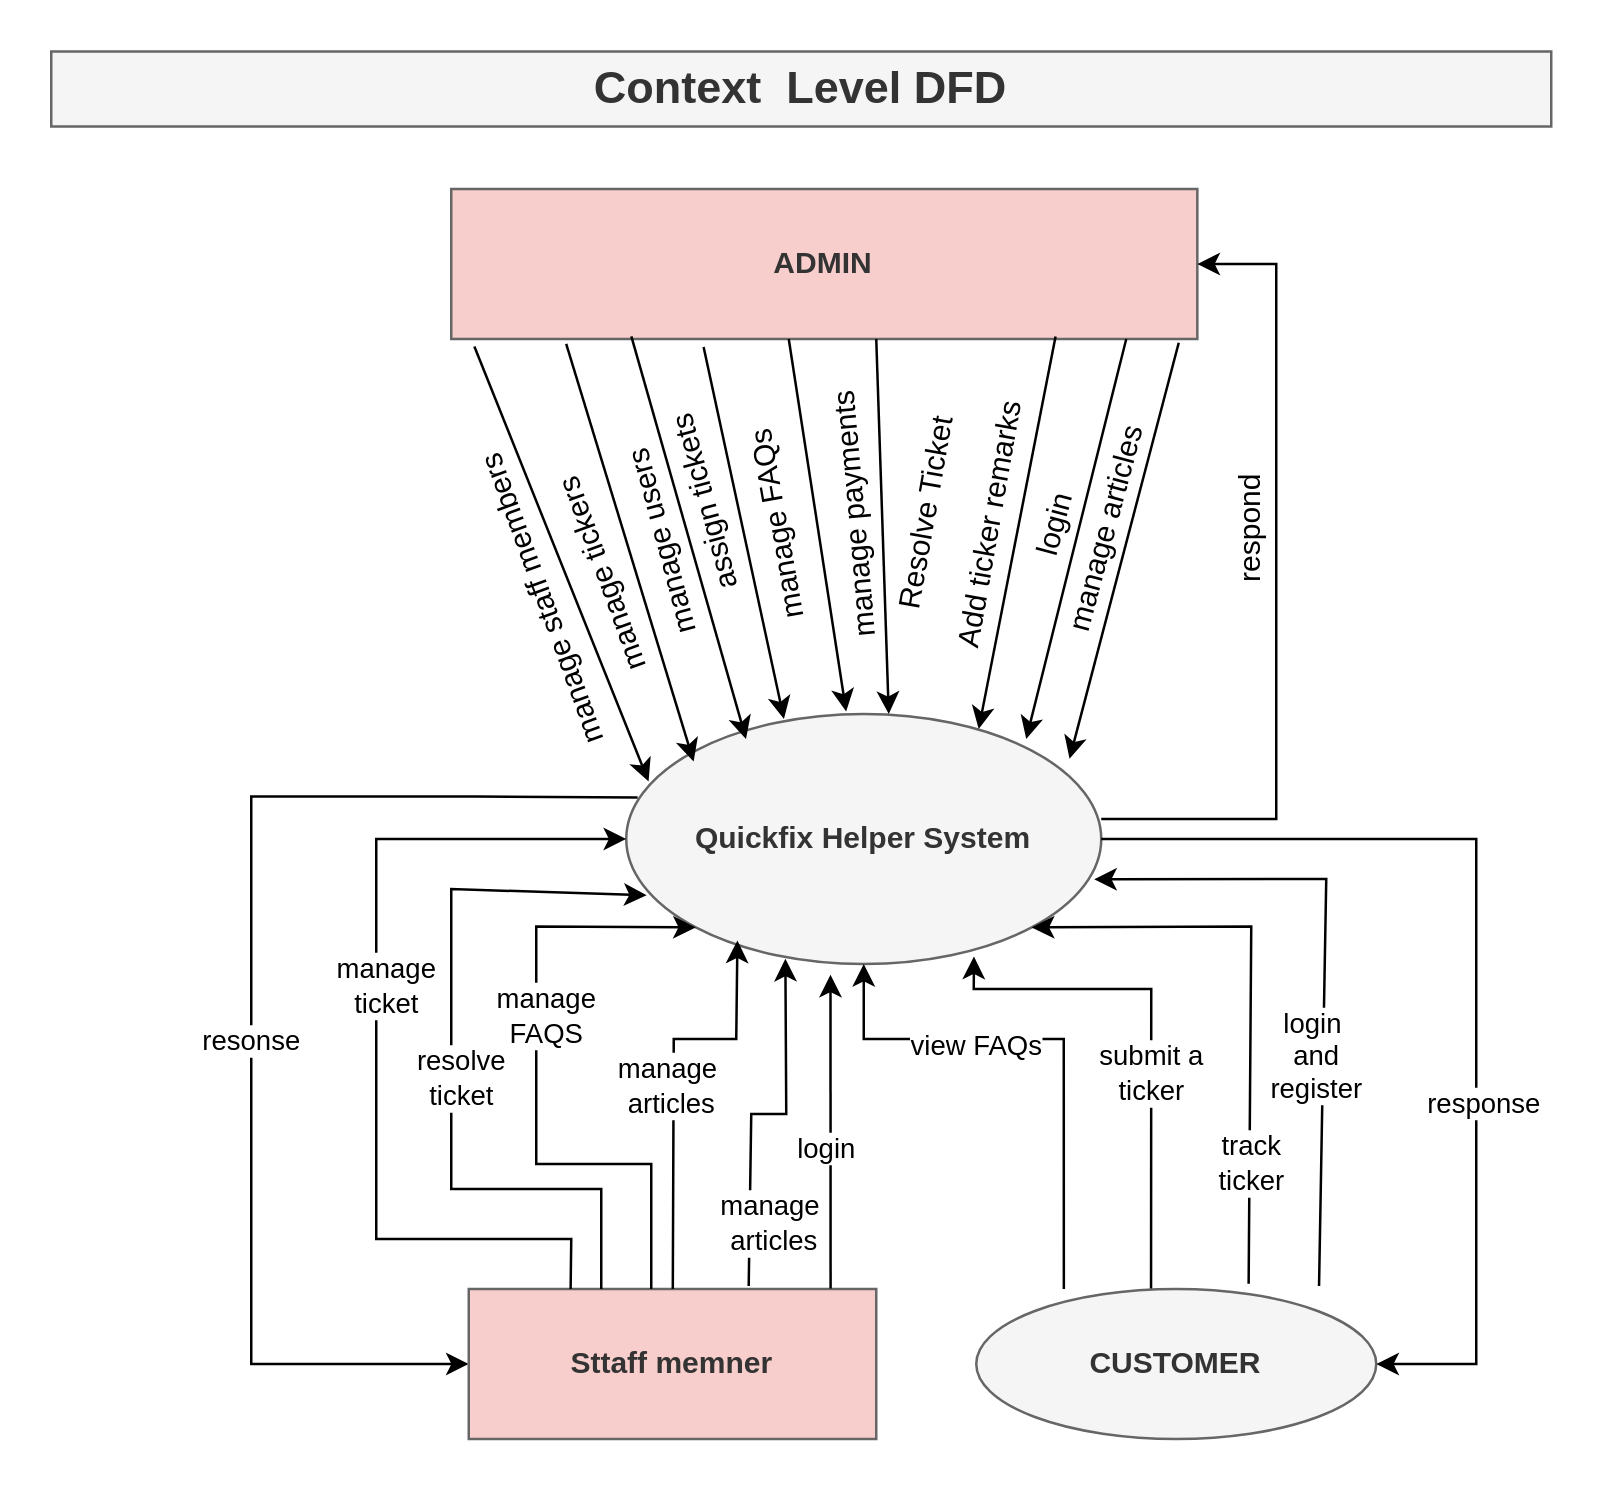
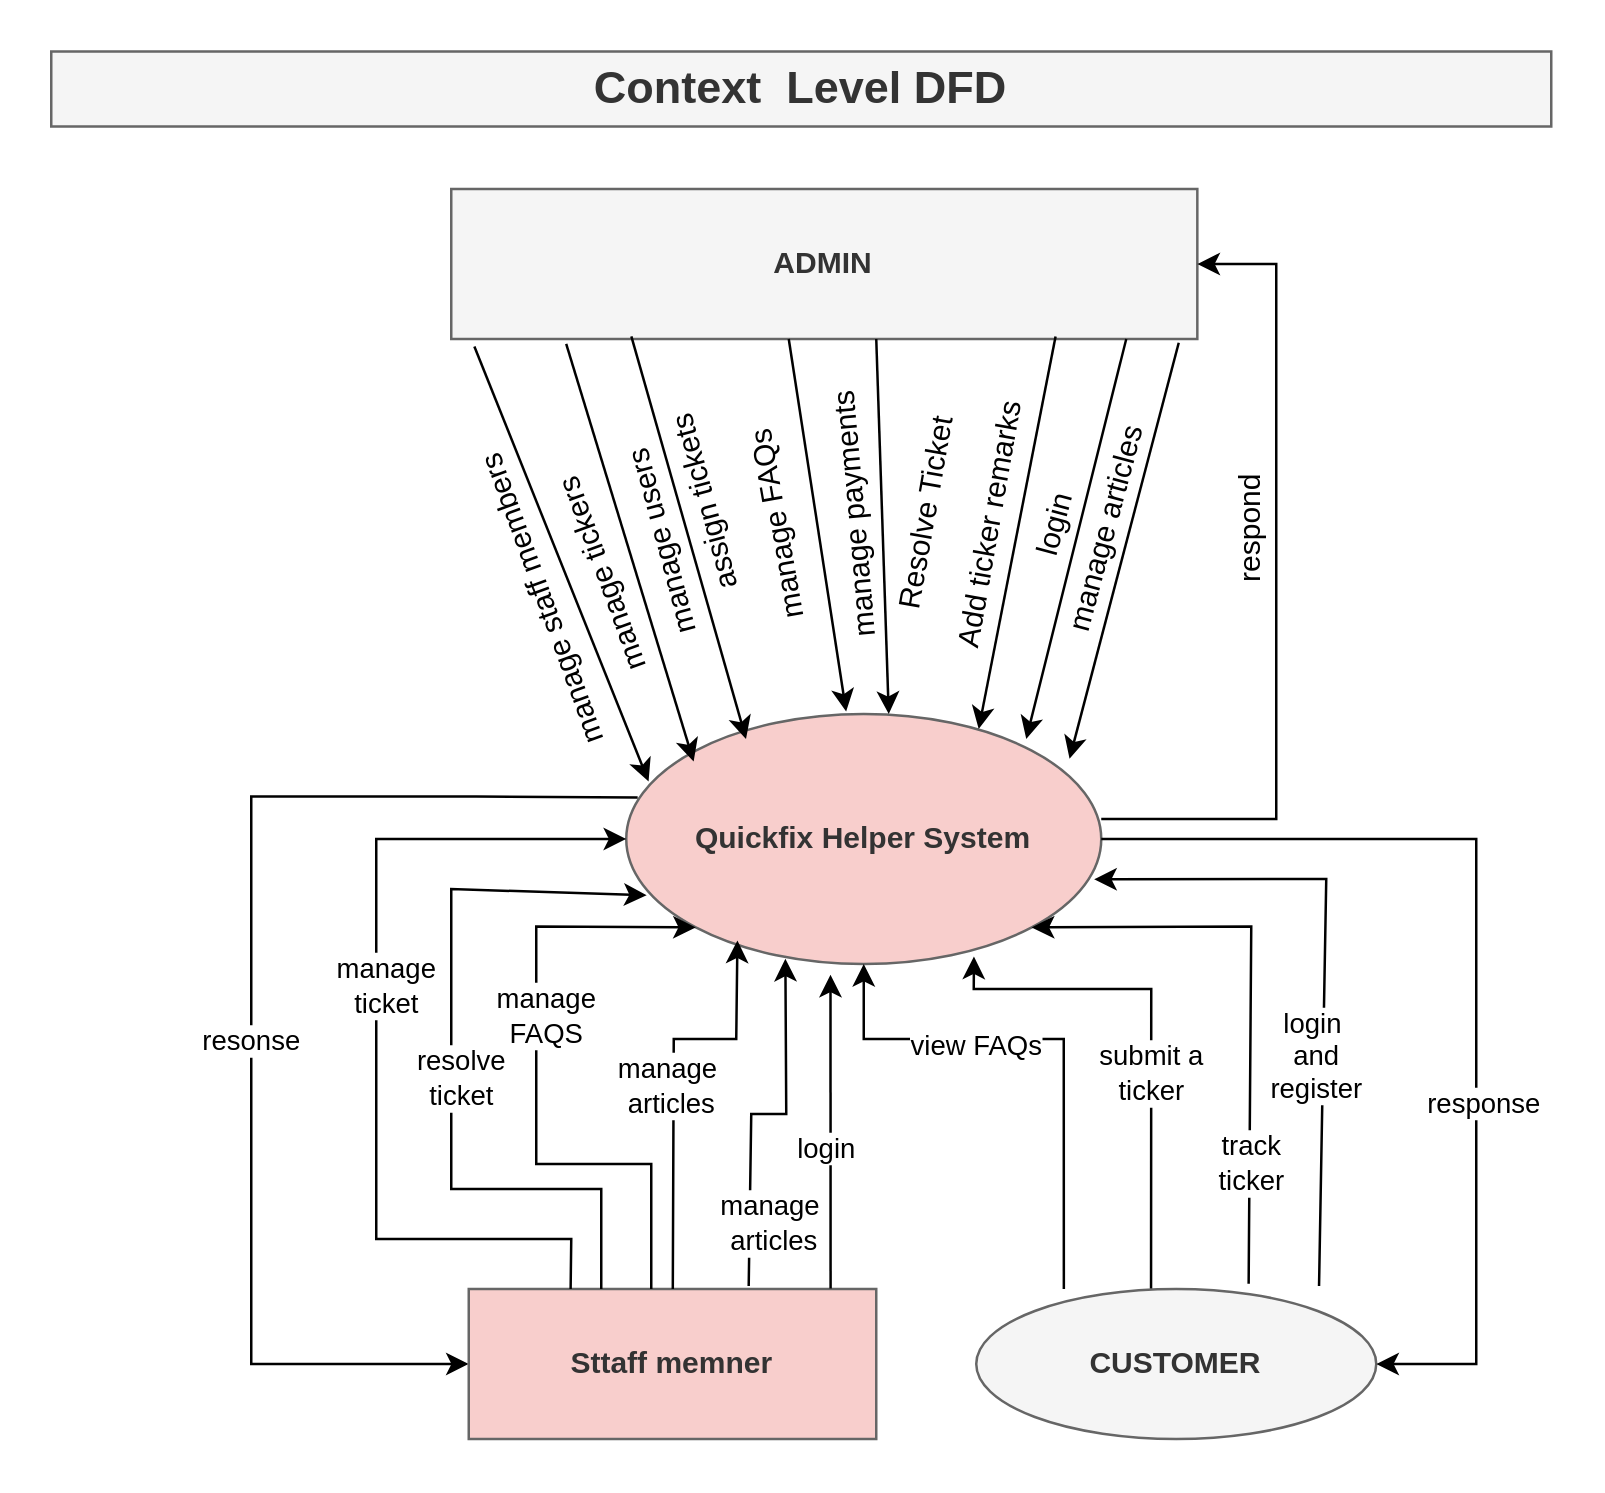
(824, 264) -> (824, 264)
(742, 525) -> none
(864, 839) -> (864, 839)
